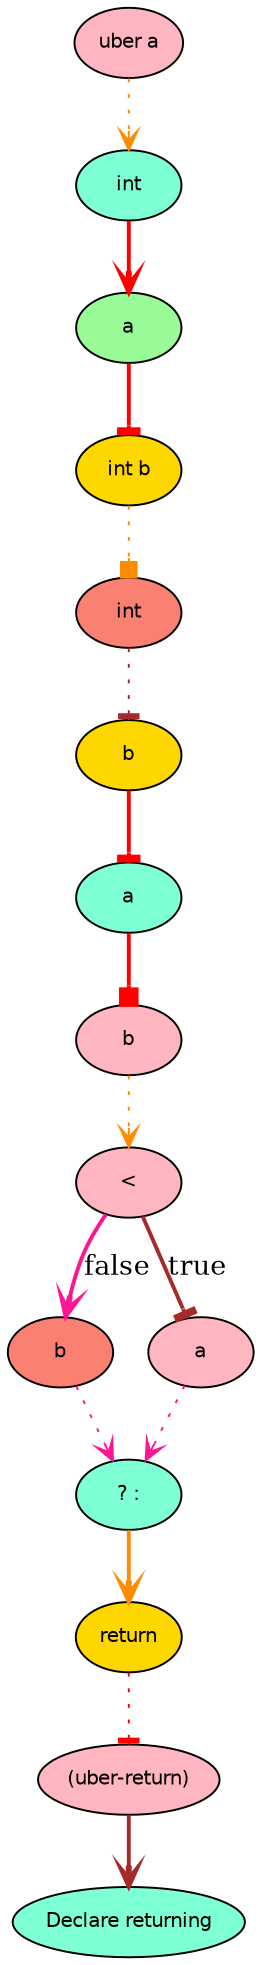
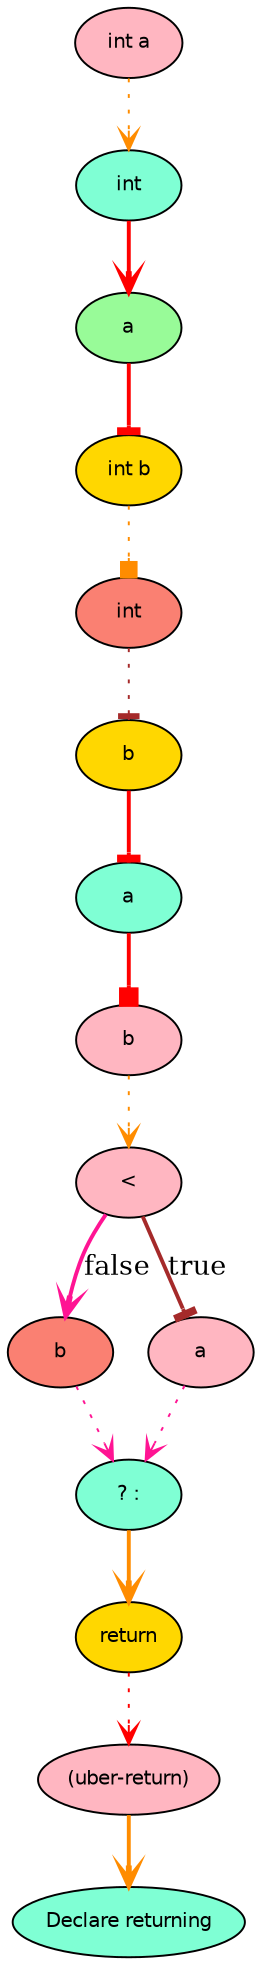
(129, 43) -> (129, 43)
(129, 1704) -> (129, 1704)
(129, 1841) -> (129, 1841)
